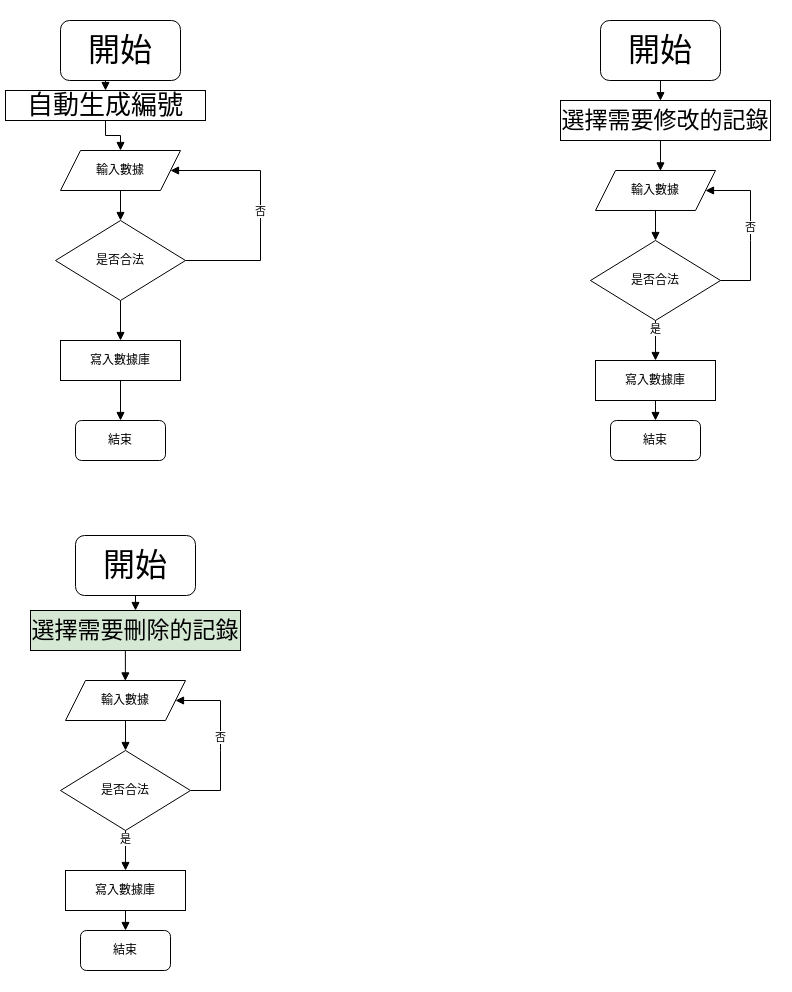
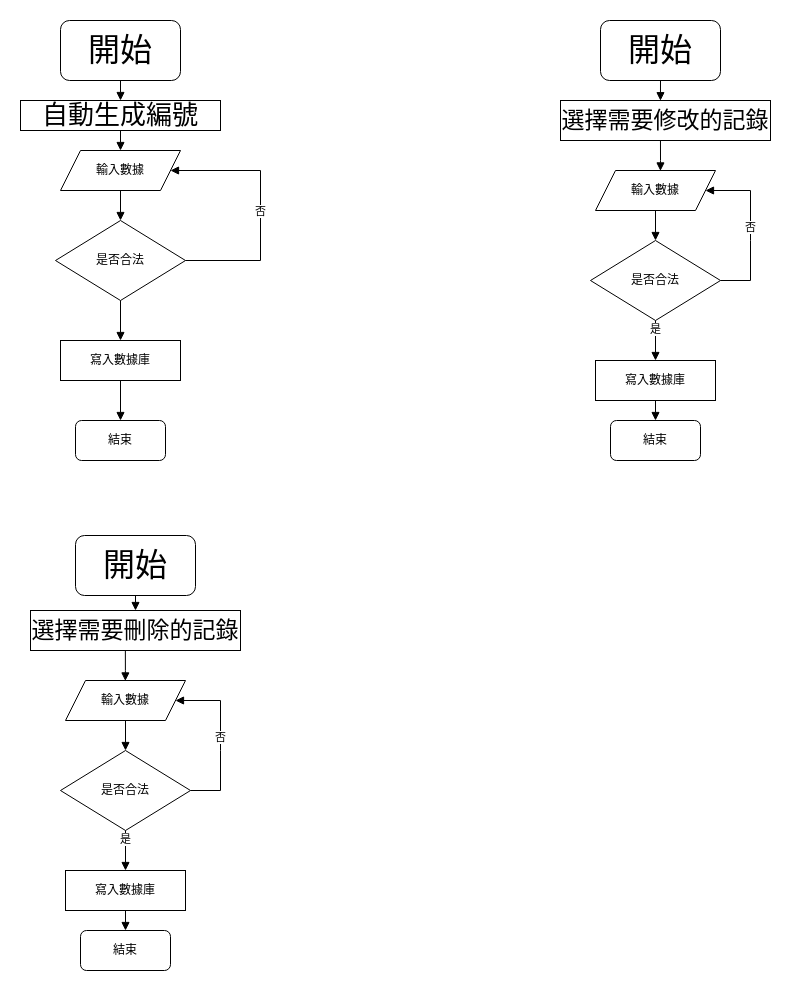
(106, 106) -> (121, 116)
(136, 631) -> (136, 631)
